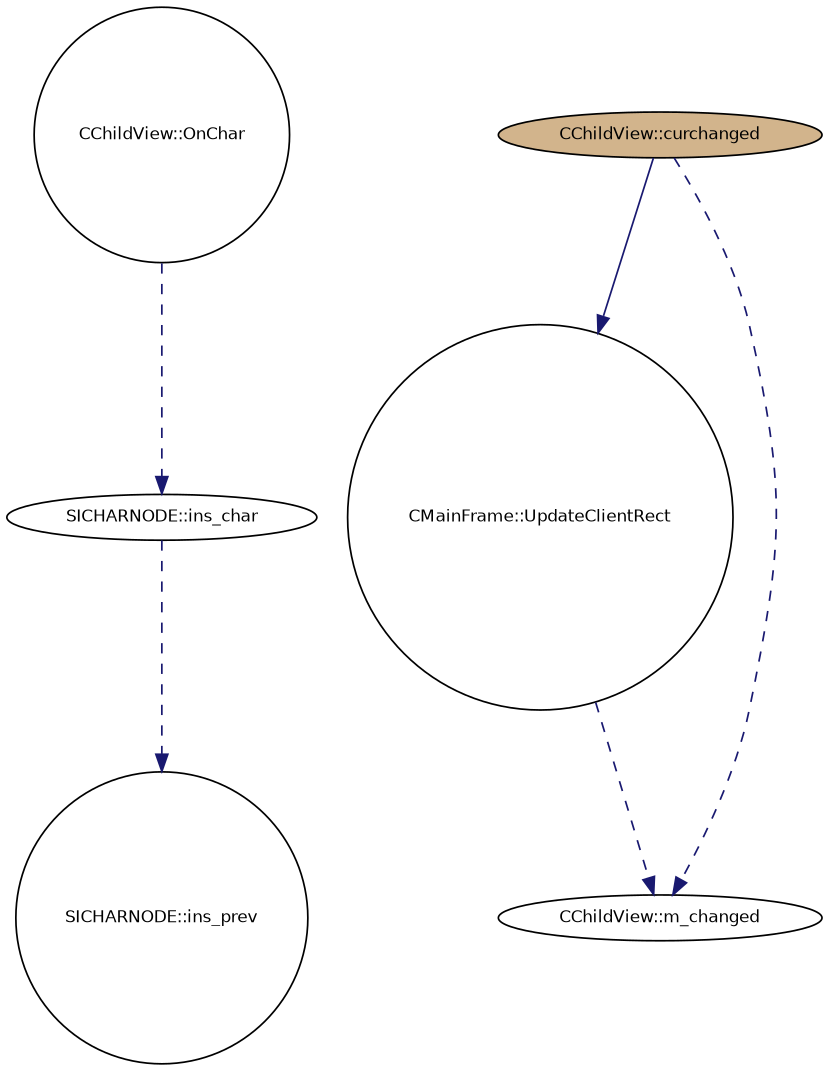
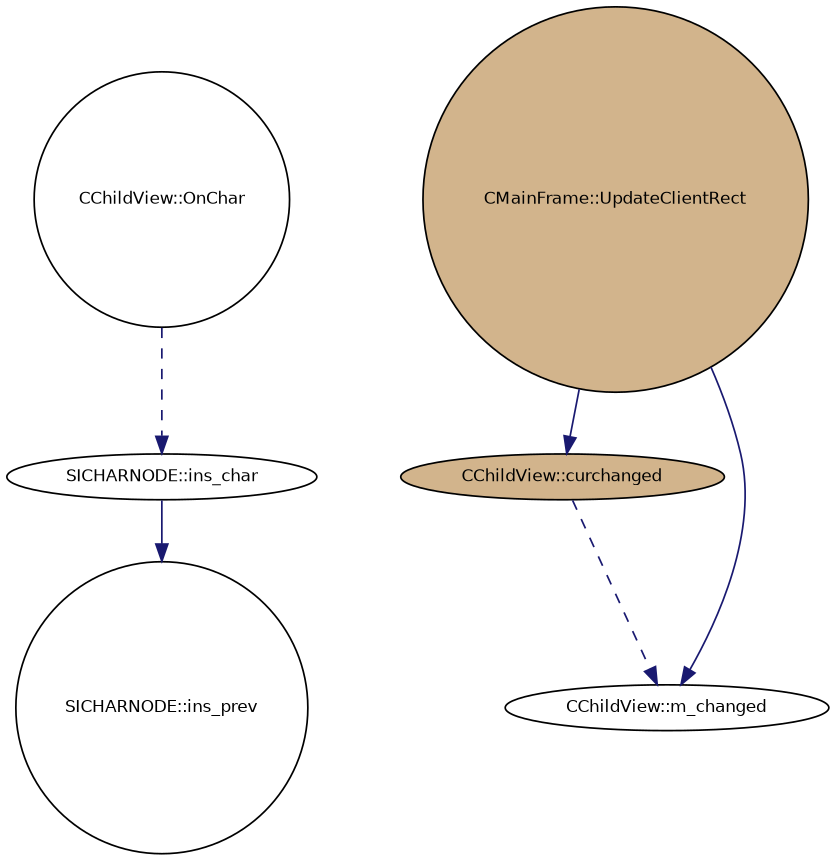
(628, 237) -> (575, 413)
(540, 517) -> (616, 200)
(162, 647) -> (162, 522)
(622, 790) -> (743, 521)
